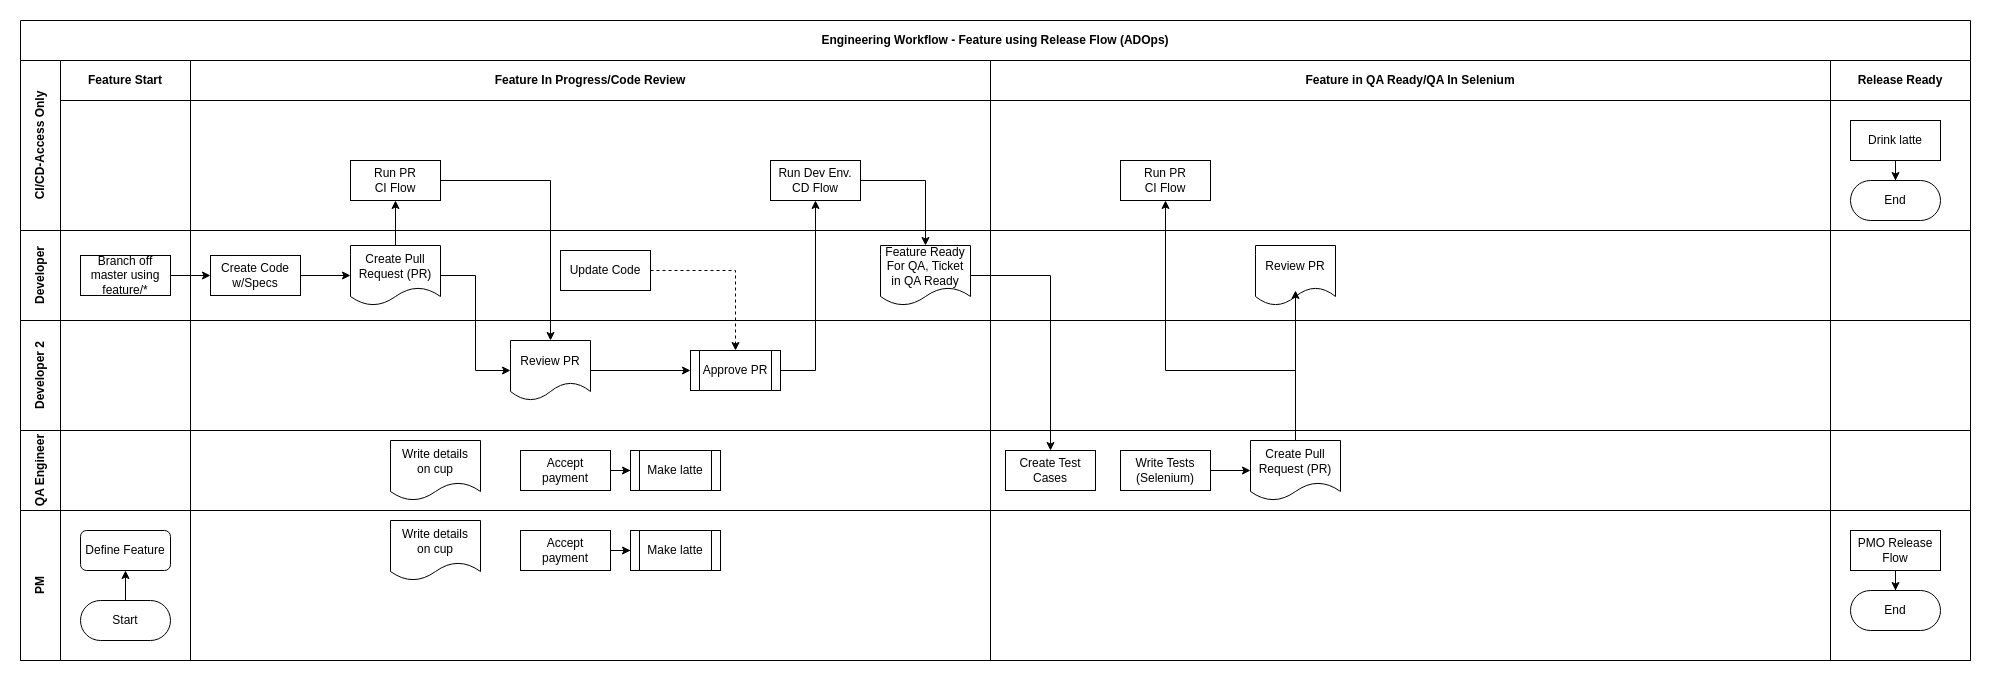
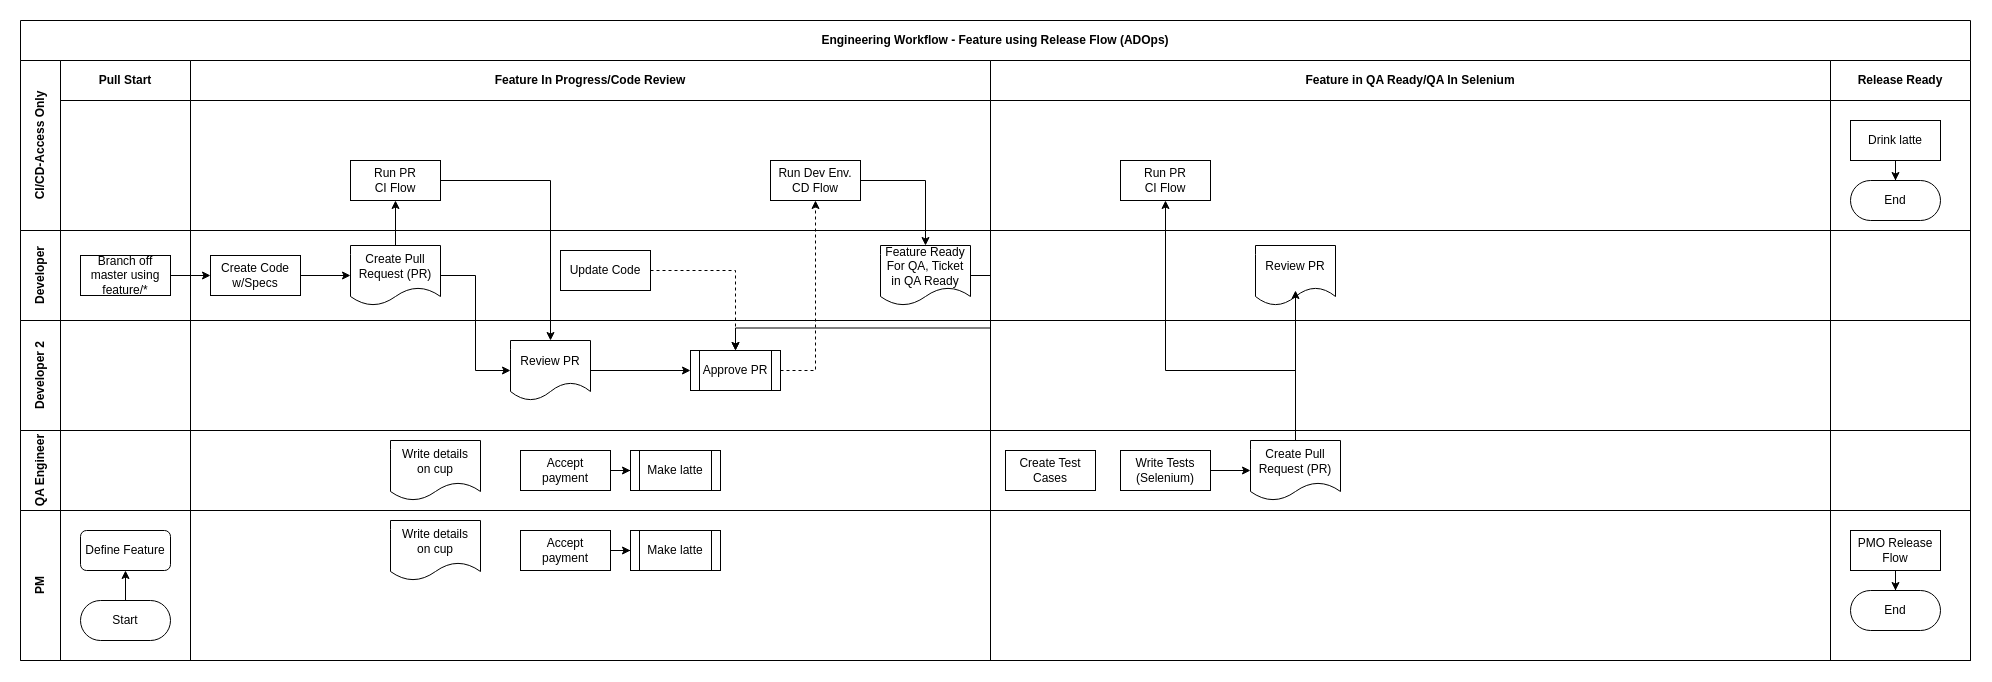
(126, 81) -> (126, 81)
(816, 306) -> (816, 306)
(1051, 330) -> (864, 328)
